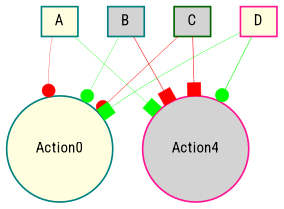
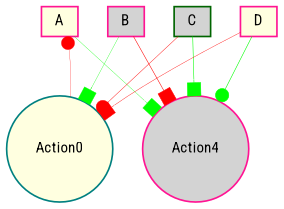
(60, 22) -> (60, 22)
(126, 22) -> (126, 22)
(110, 54) -> (110, 54)
(193, 58) -> (193, 58)
(49, 60) -> (71, 73)
(176, 67) -> (176, 67)
